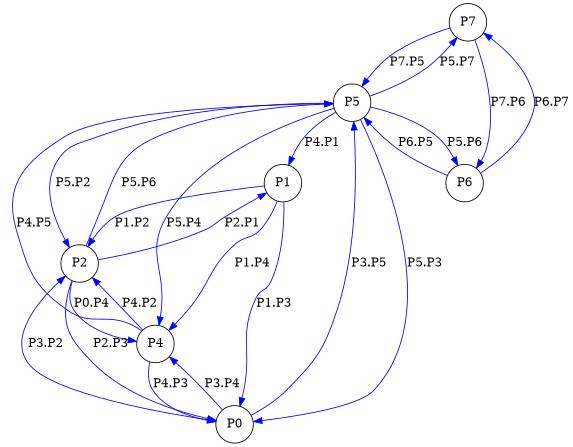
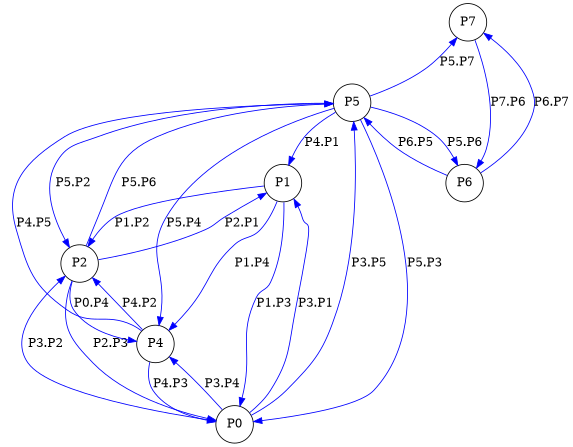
(404, 47) -> none
none -> (295, 314)
